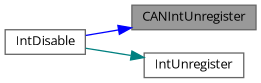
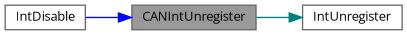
(108, 52) -> (273, 17)
